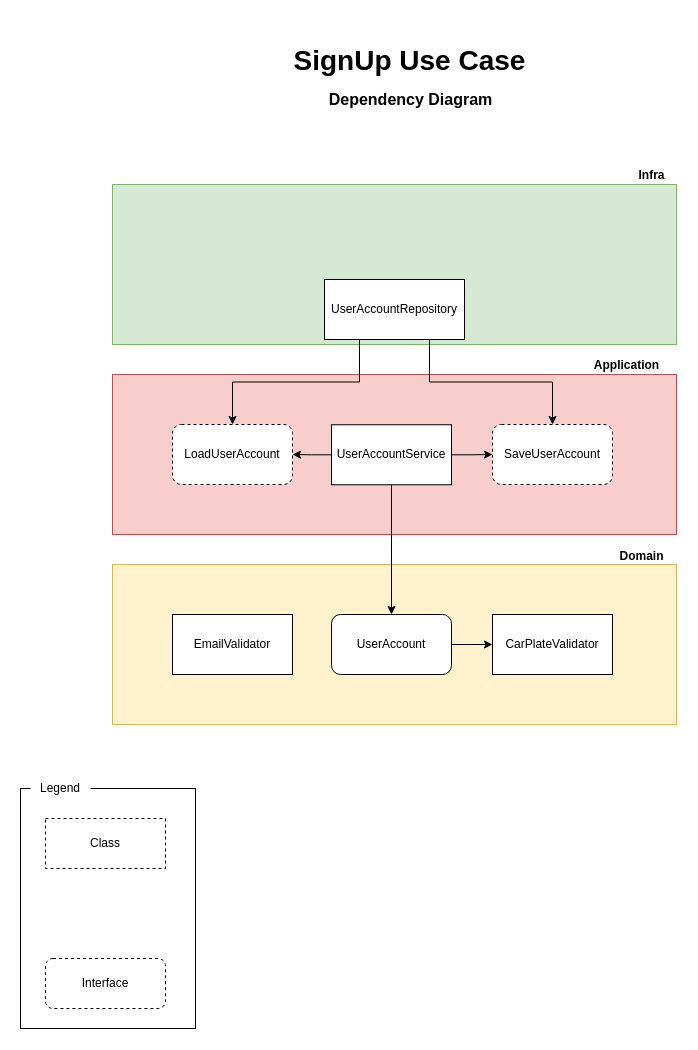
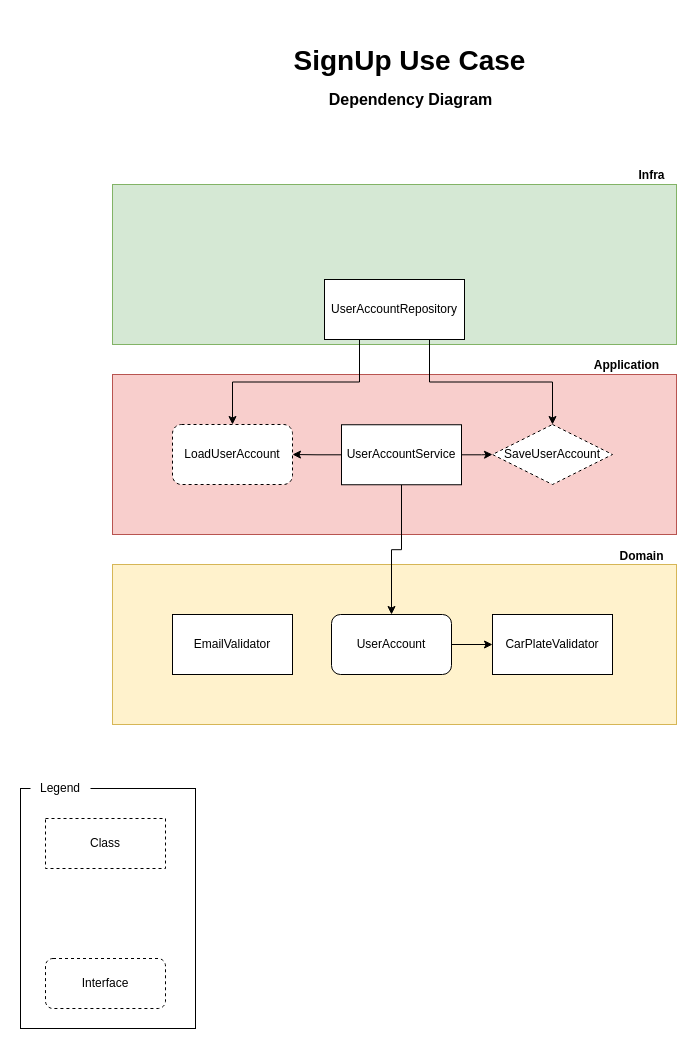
(392, 455) -> (402, 455)
(553, 455) -> (553, 455)
